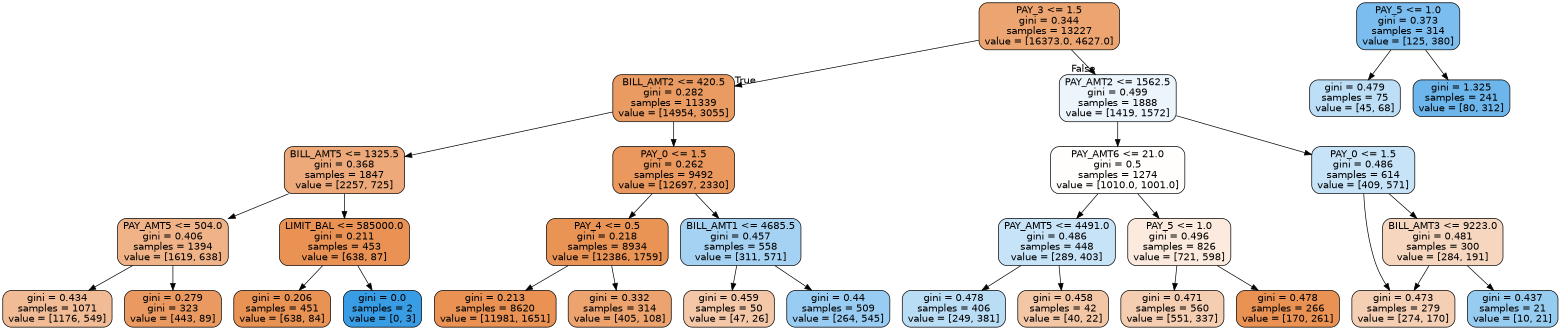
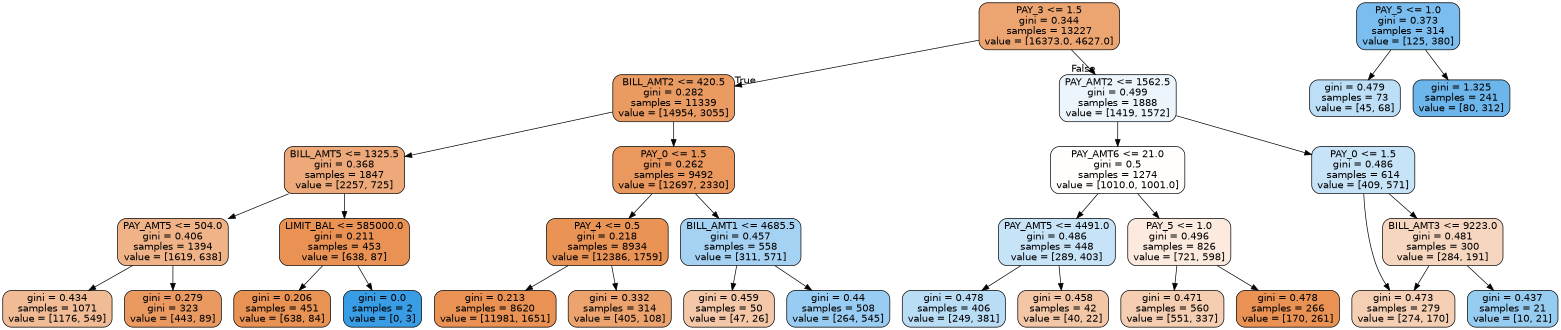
(1355, 98) -> (1355, 98)
(838, 309) -> (838, 309)
